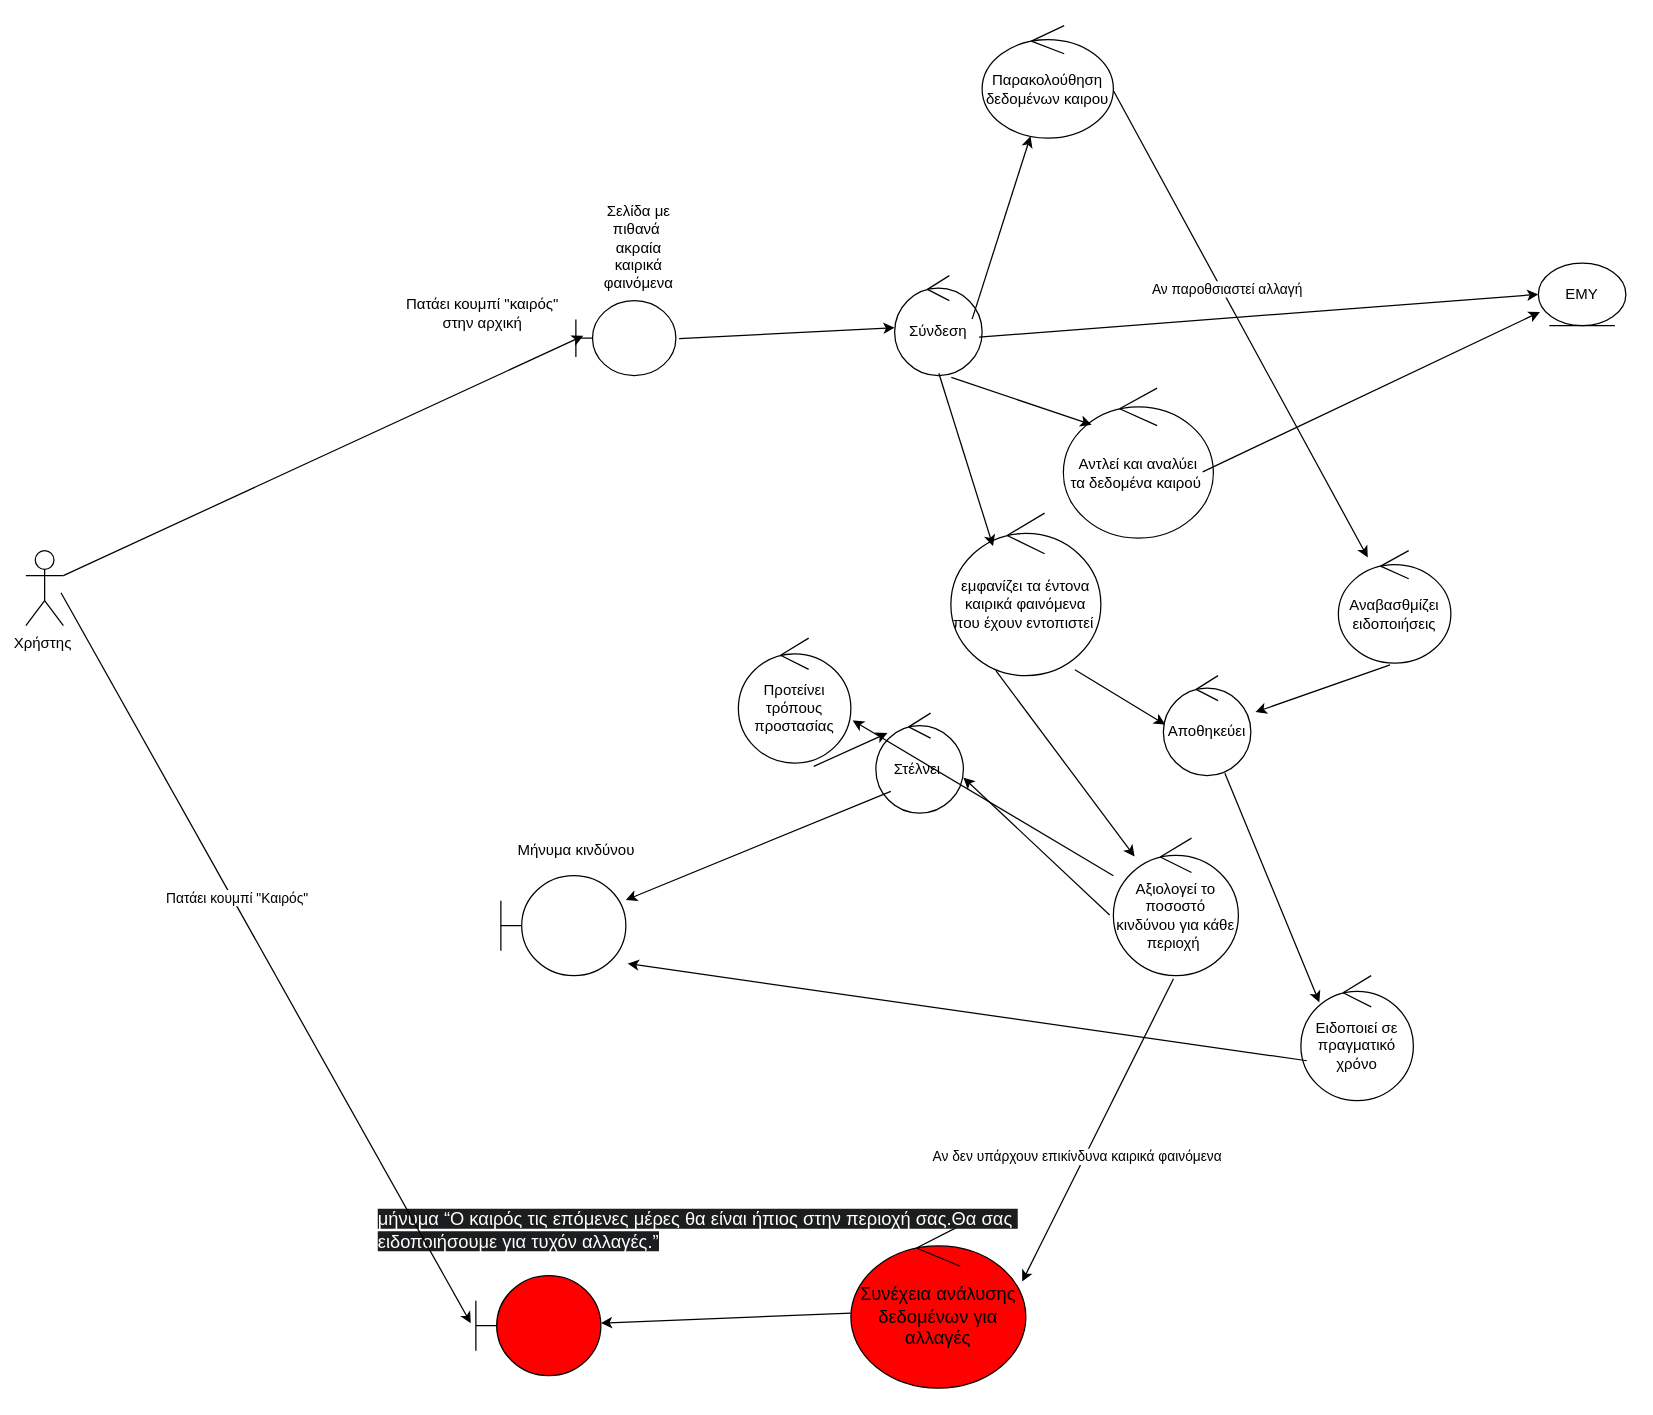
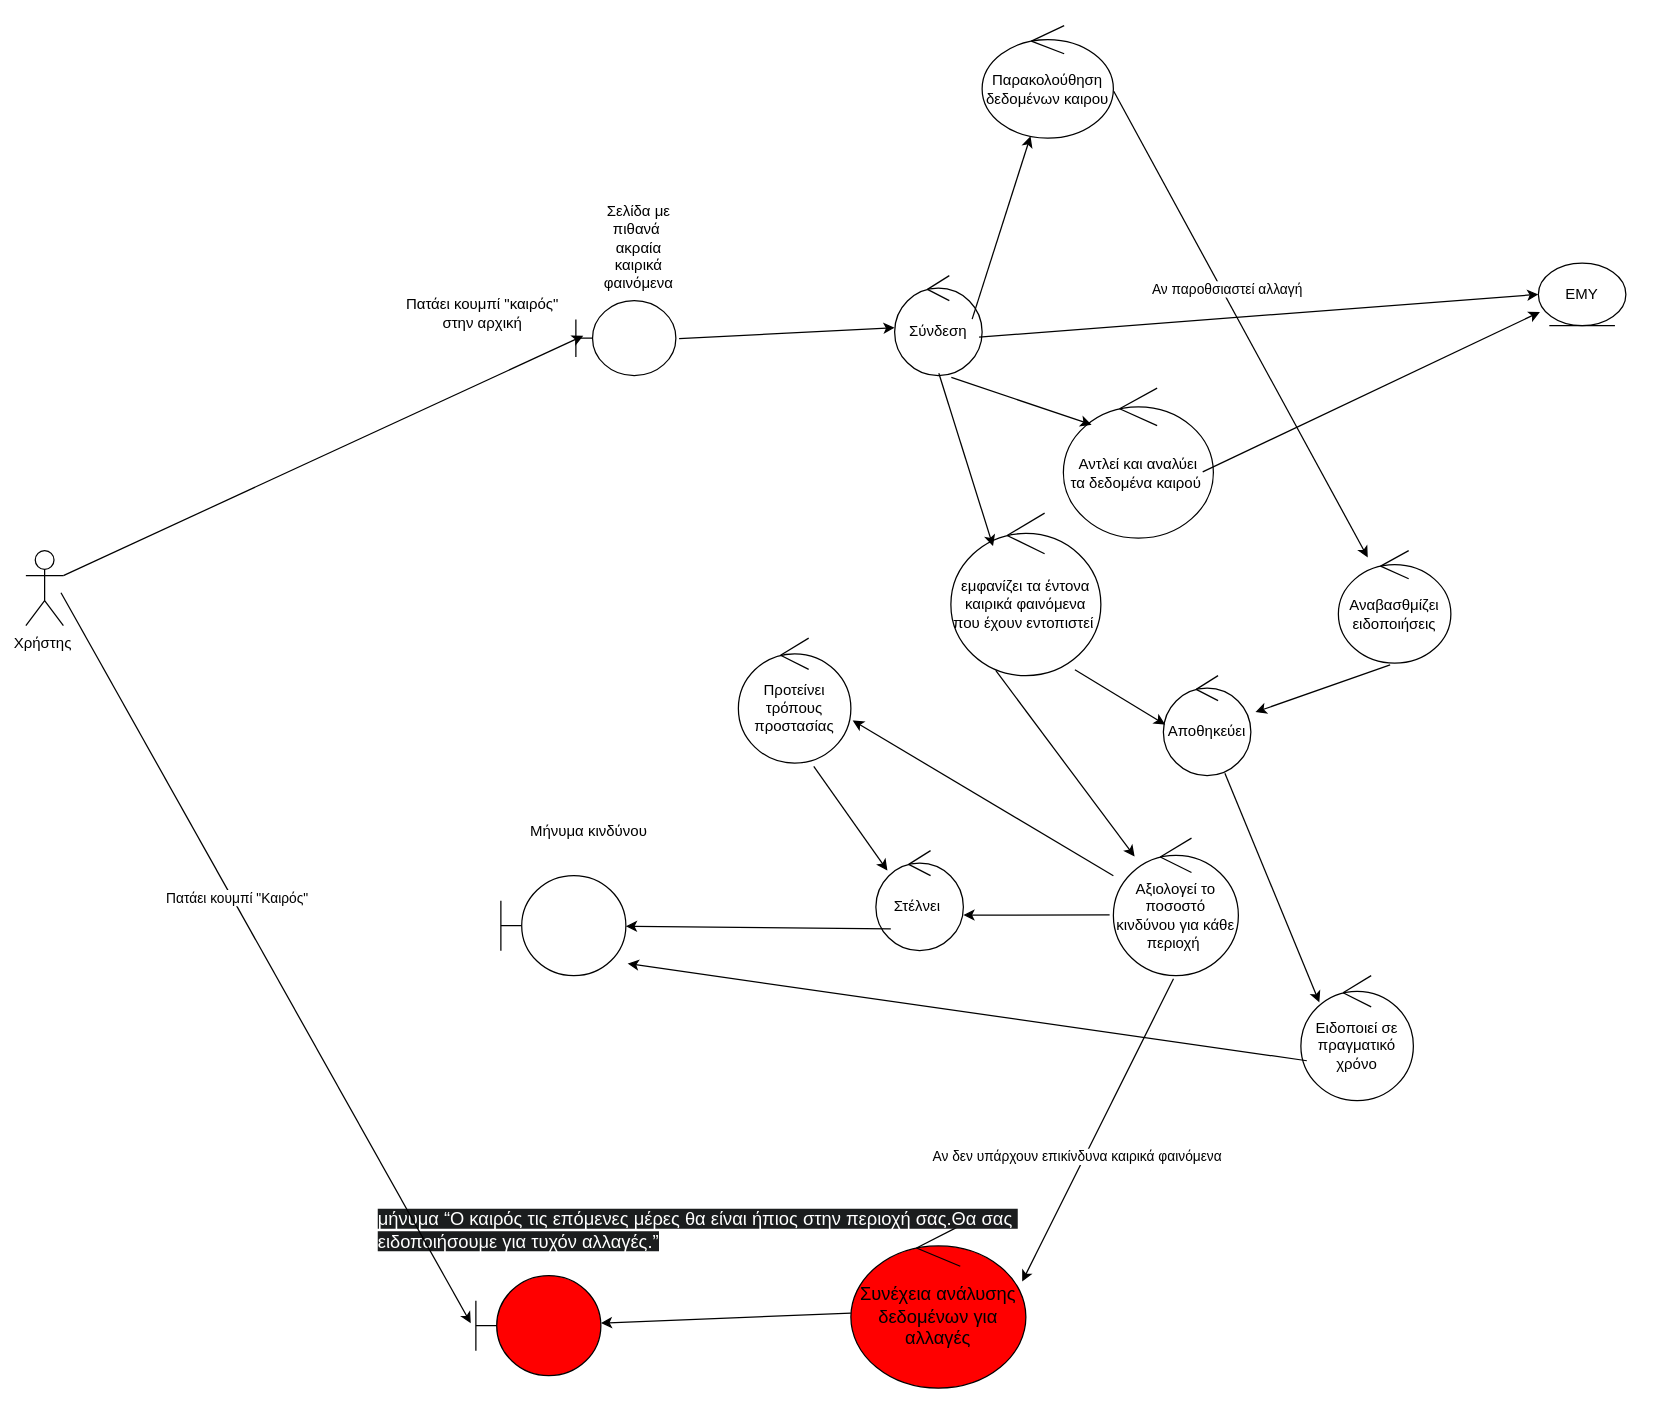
(919, 763) -> (919, 901)
(576, 851) -> (588, 832)
